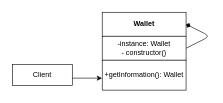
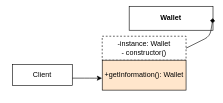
(144, 24) -> (171, 18)
(144, 48) -> (144, 48)
(144, 75) -> (144, 75)
